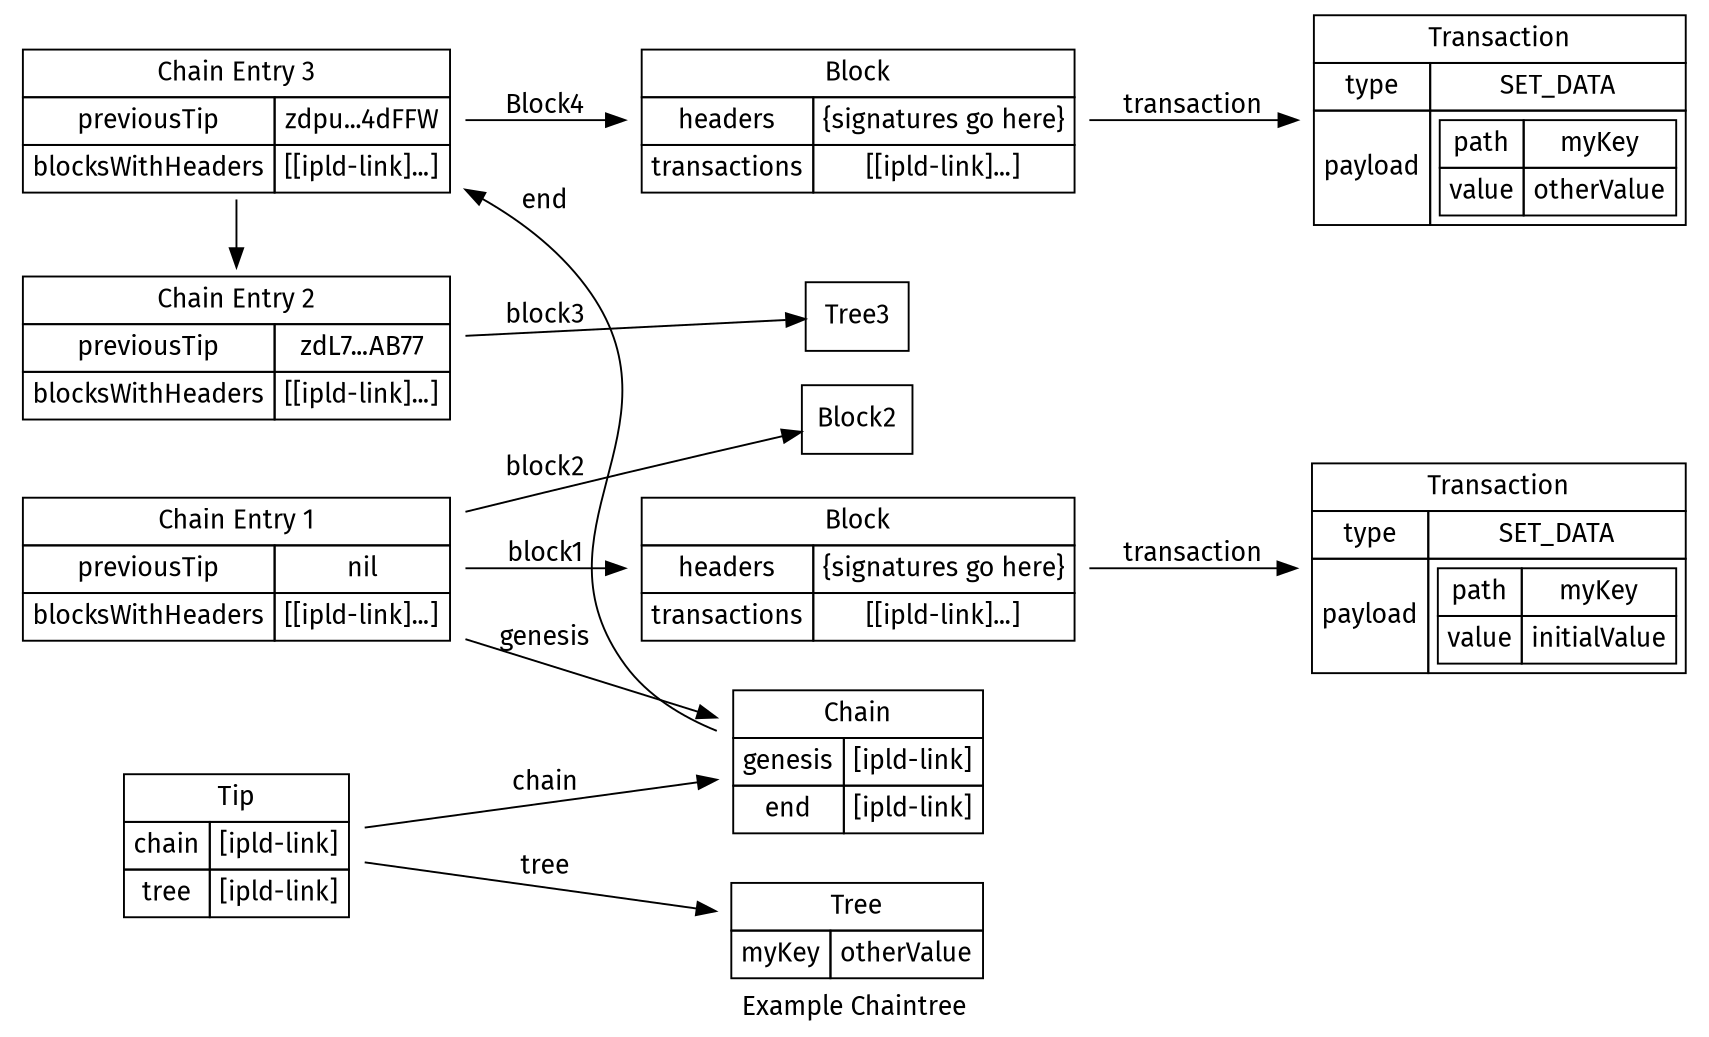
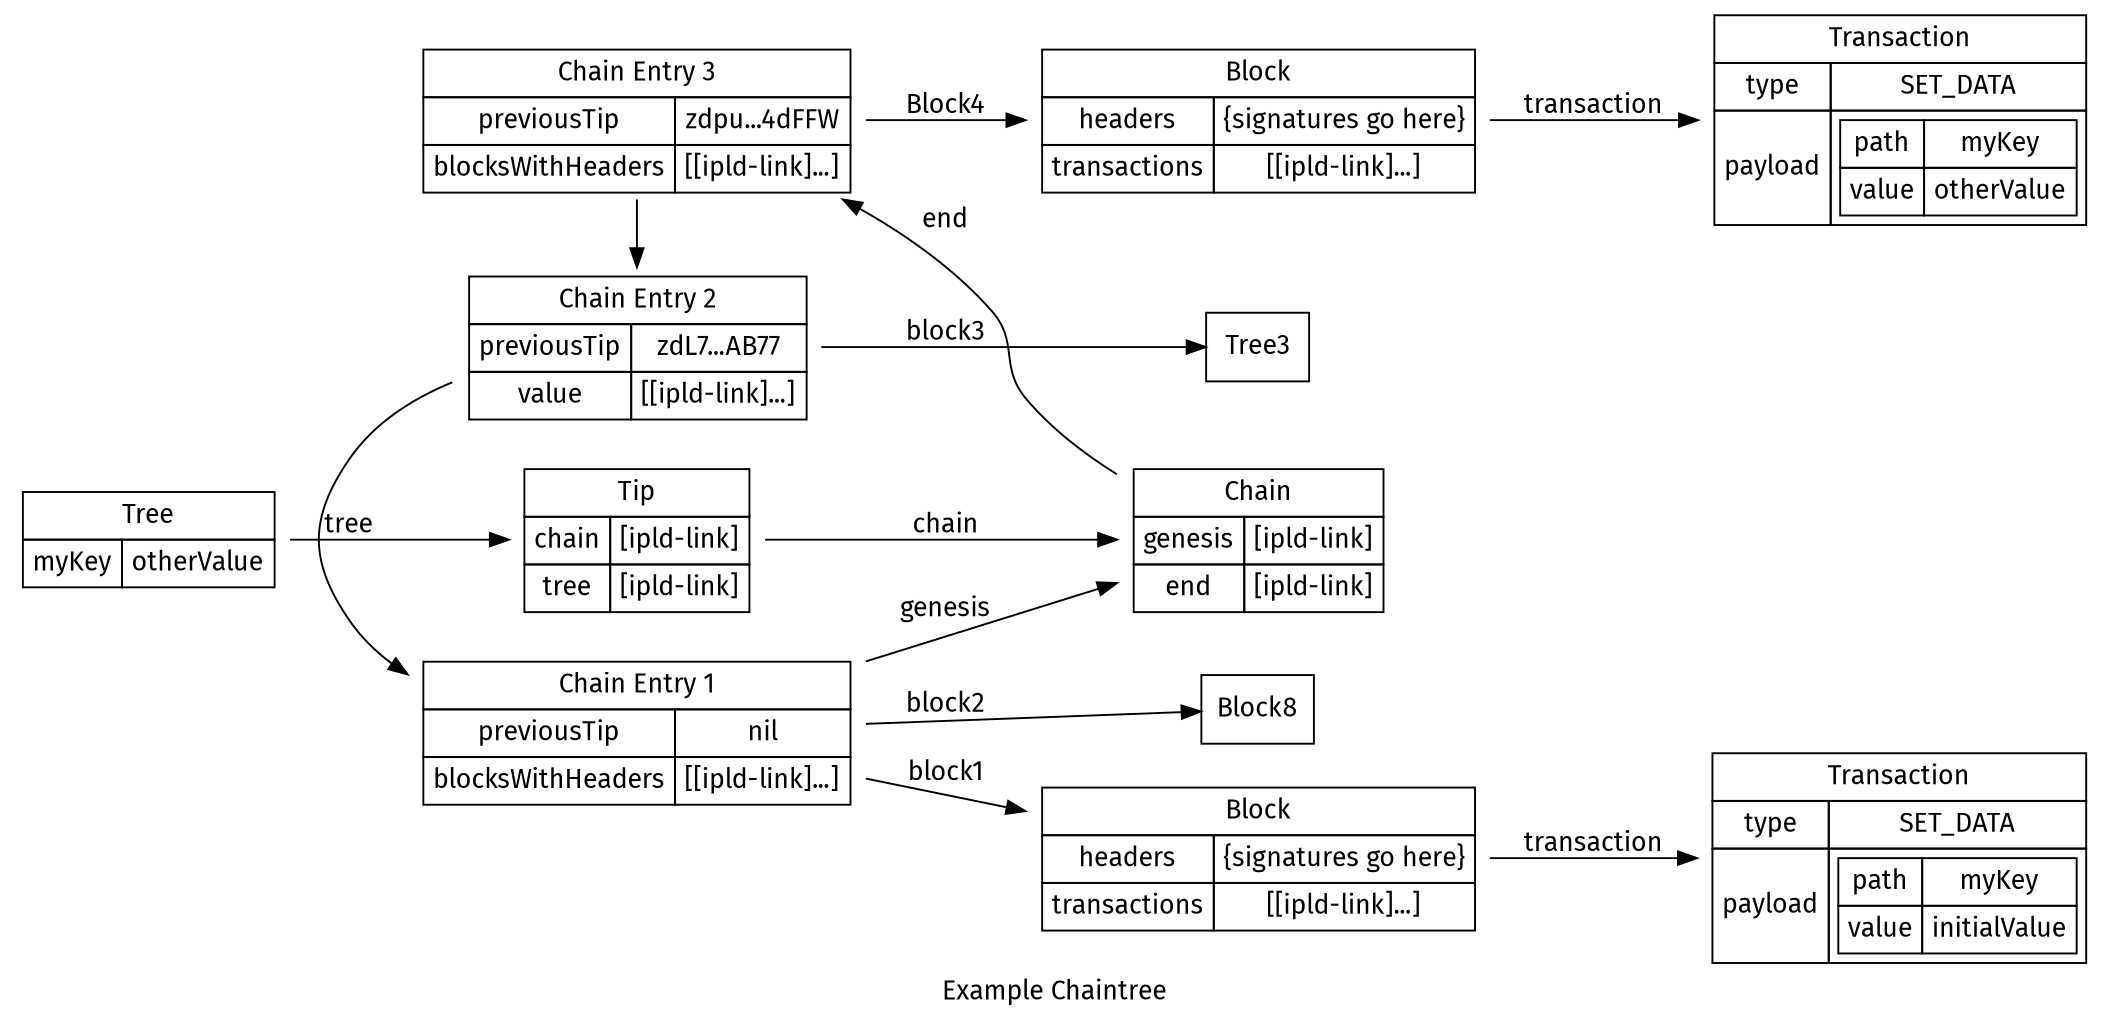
(149, 395) -> (550, 395)
(857, 420) -> (1258, 709)
none -> (325, 506)
(531, 885) -> (390, 540)
